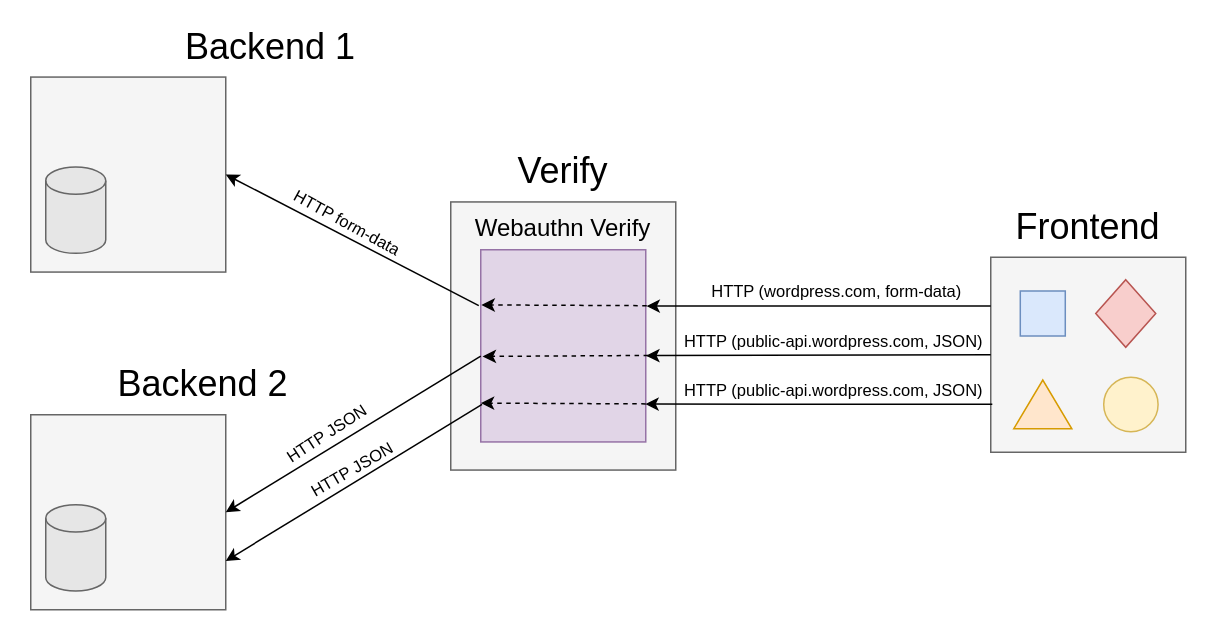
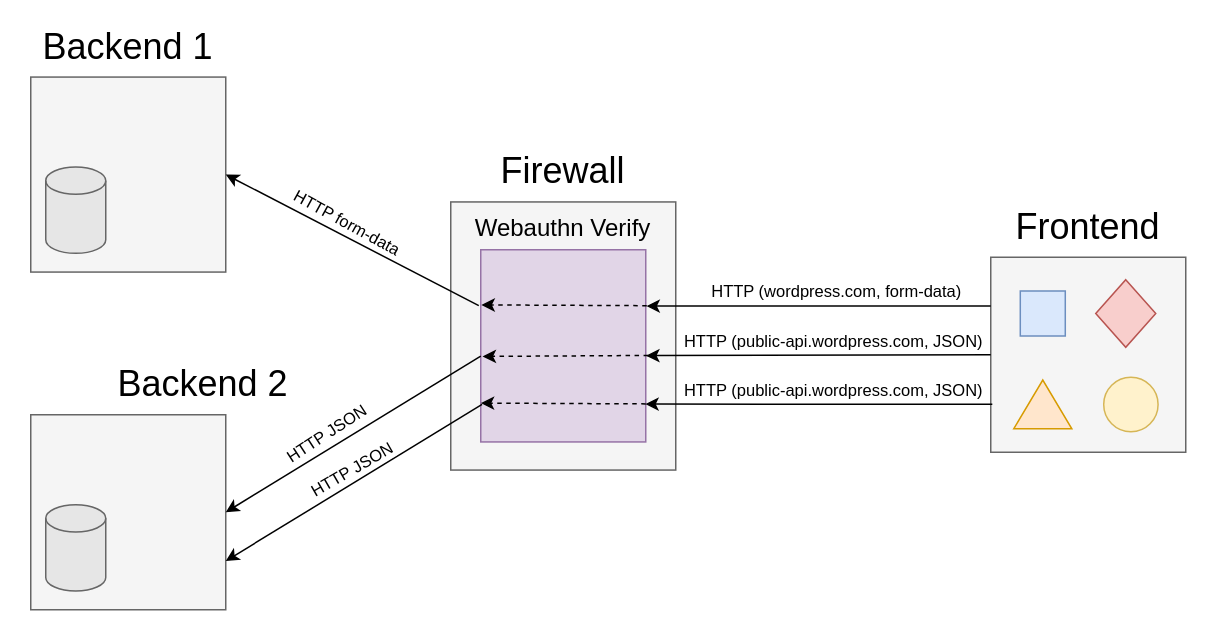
(271, 47) -> (128, 47)
(563, 172) -> (563, 172)
